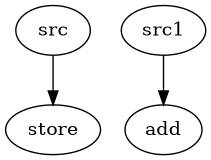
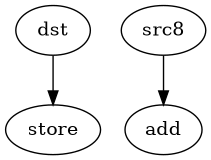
(53, 30) -> (53, 30)
(164, 30) -> (164, 30)
